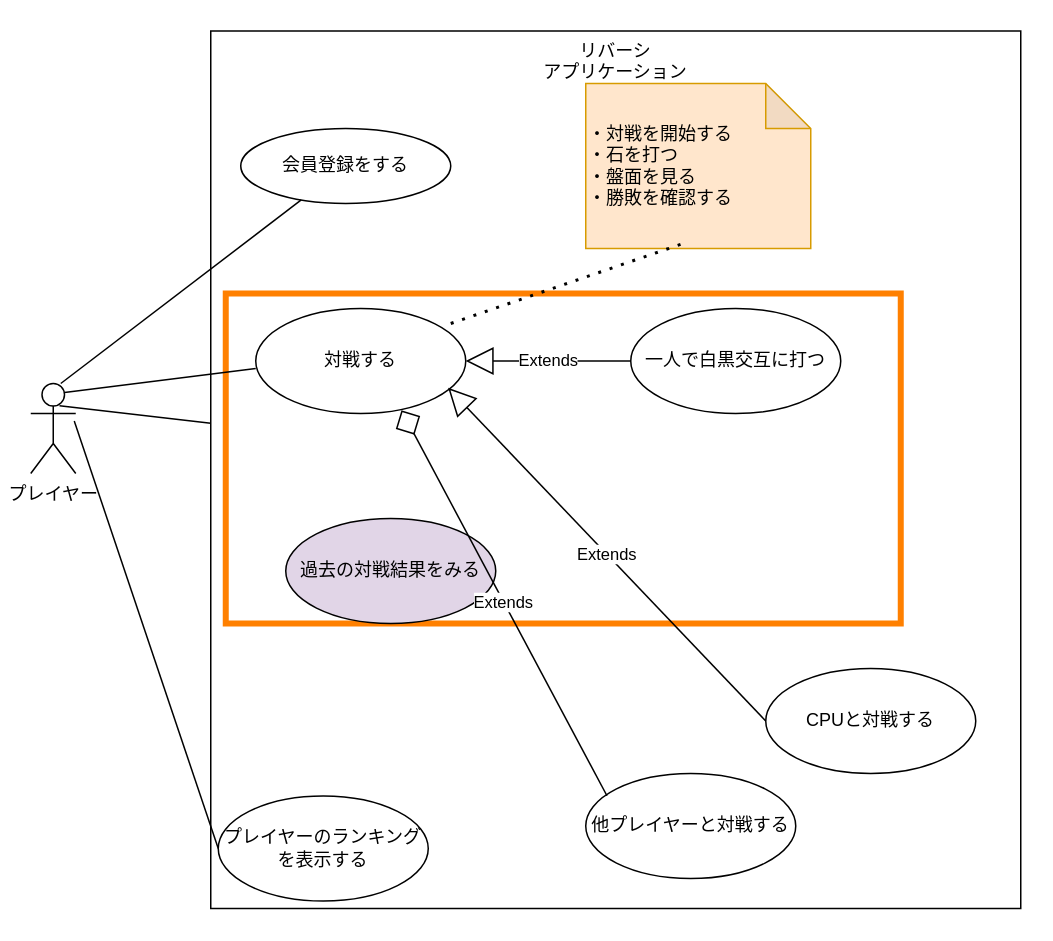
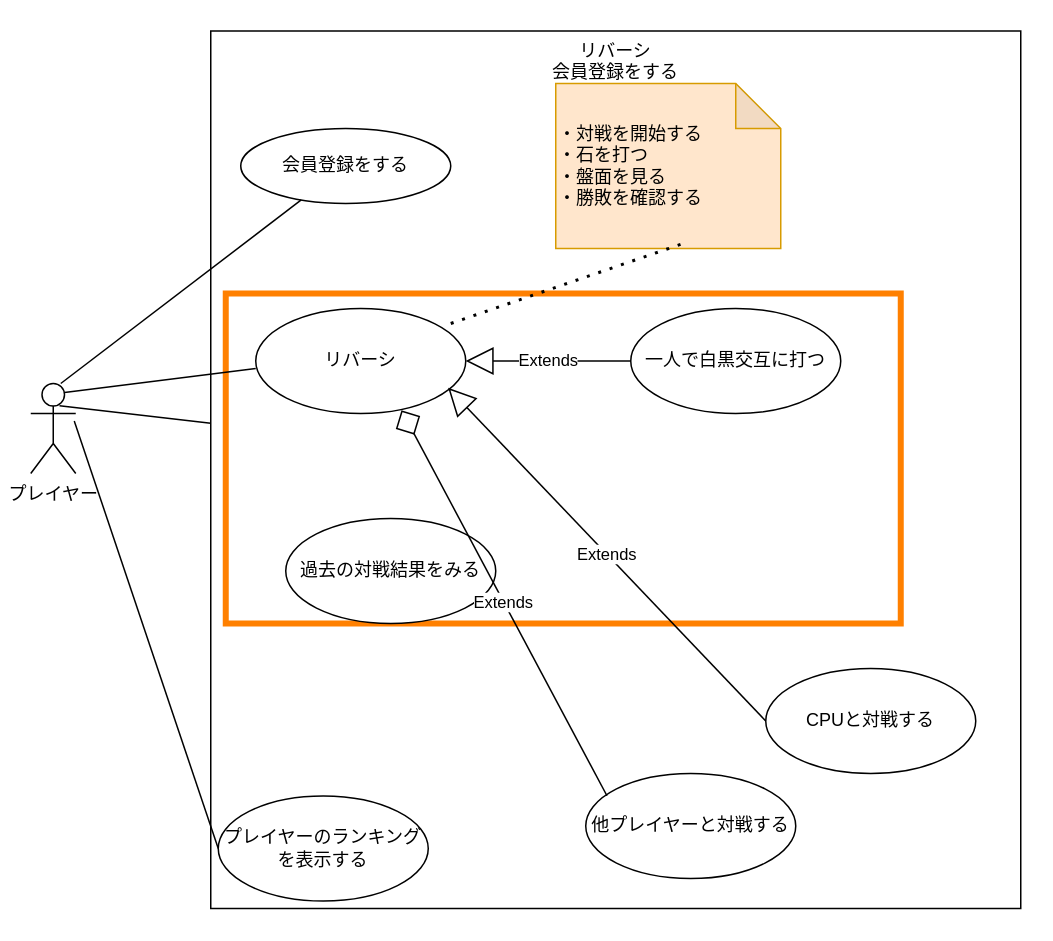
(616, 63) -> (616, 63)
(698, 166) -> (668, 166)
(361, 361) -> (361, 361)
(391, 571) -> (391, 571)
